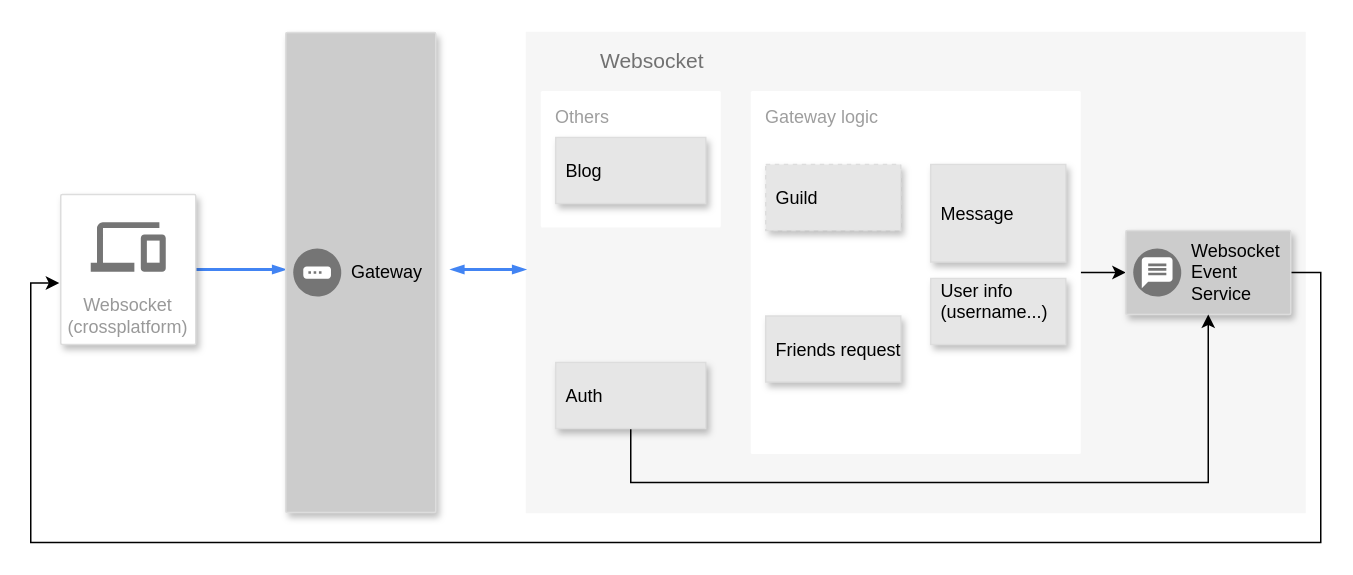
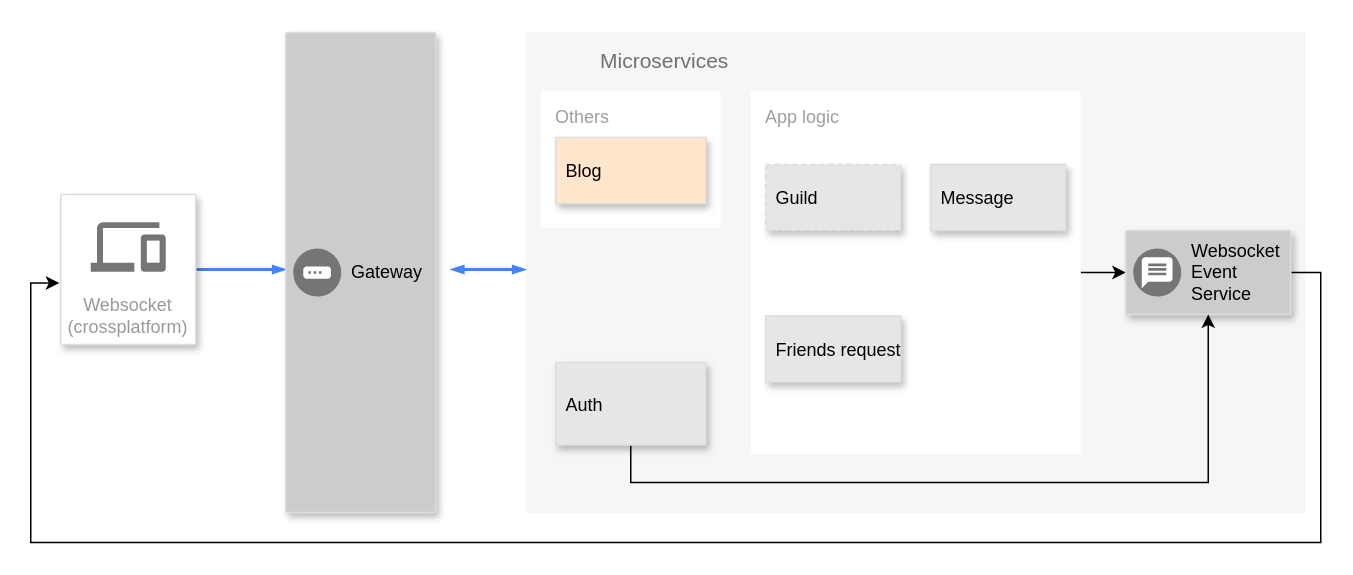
(654, 61) -> (672, 61)
(824, 118) -> (804, 118)
(631, 170) -> (631, 170)
(998, 213) -> (998, 197)
(998, 311) -> none
(631, 395) -> (631, 404)
